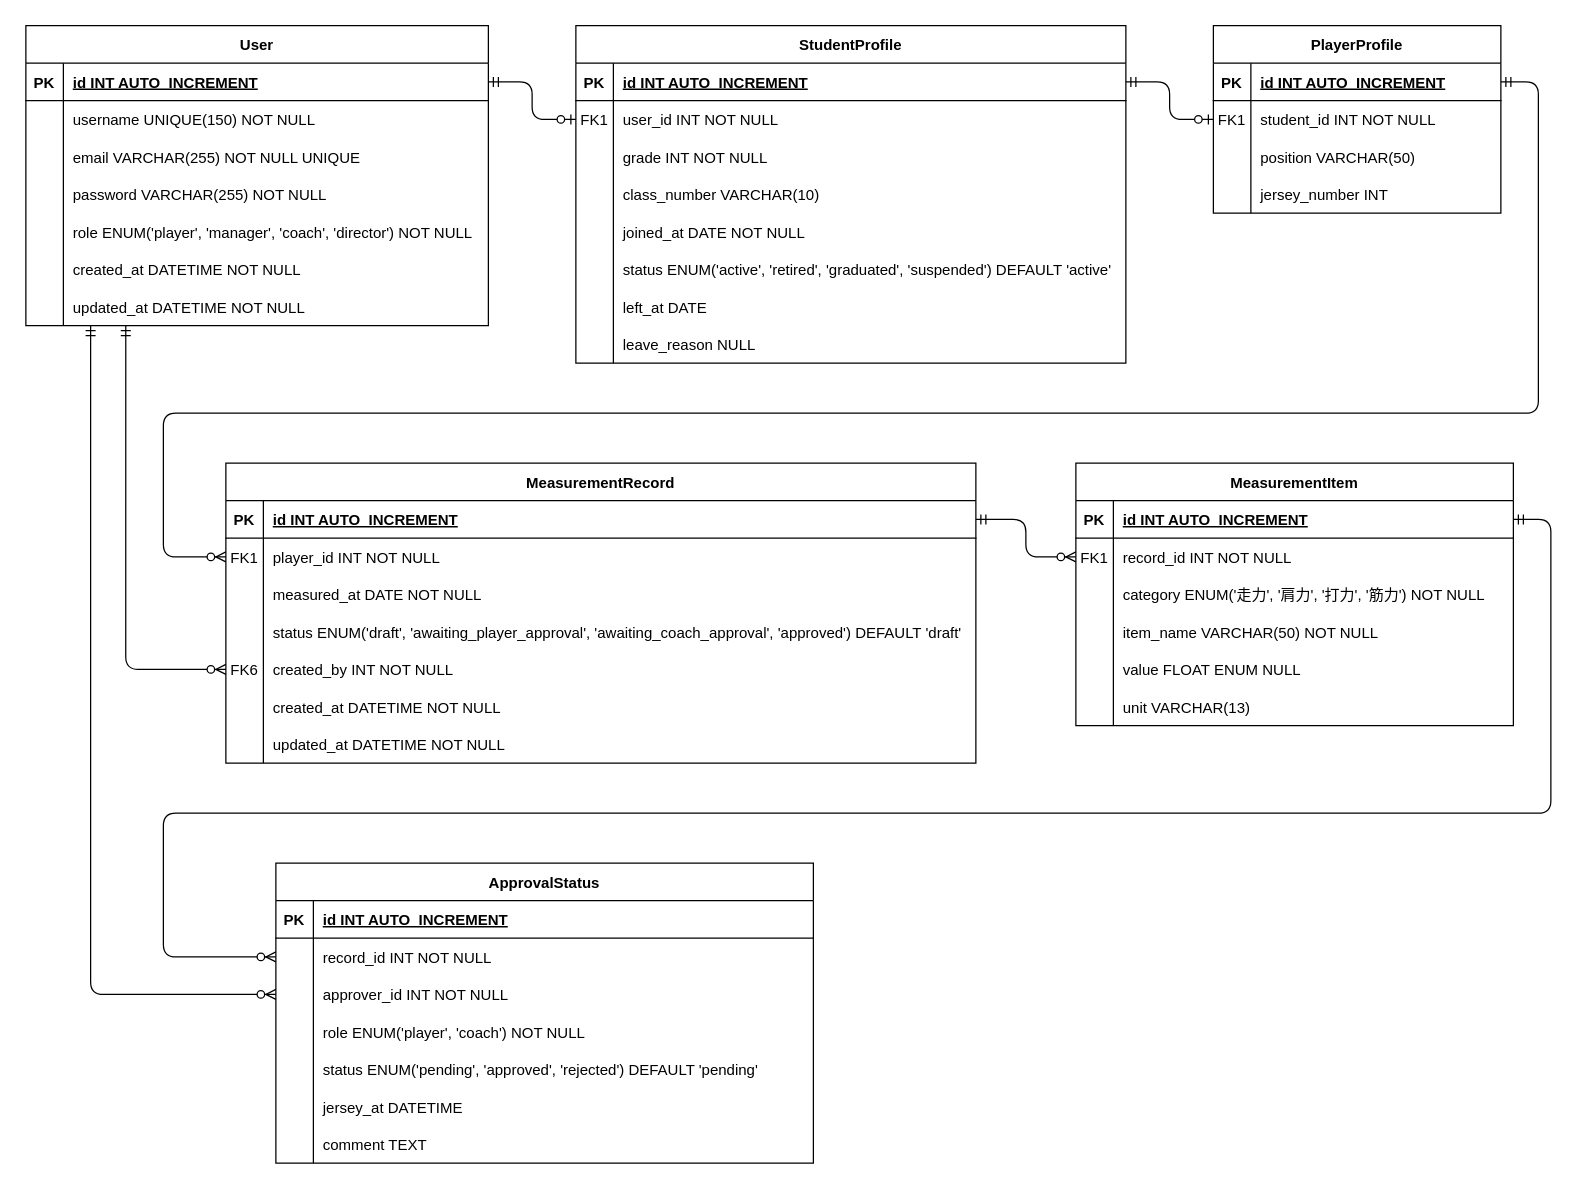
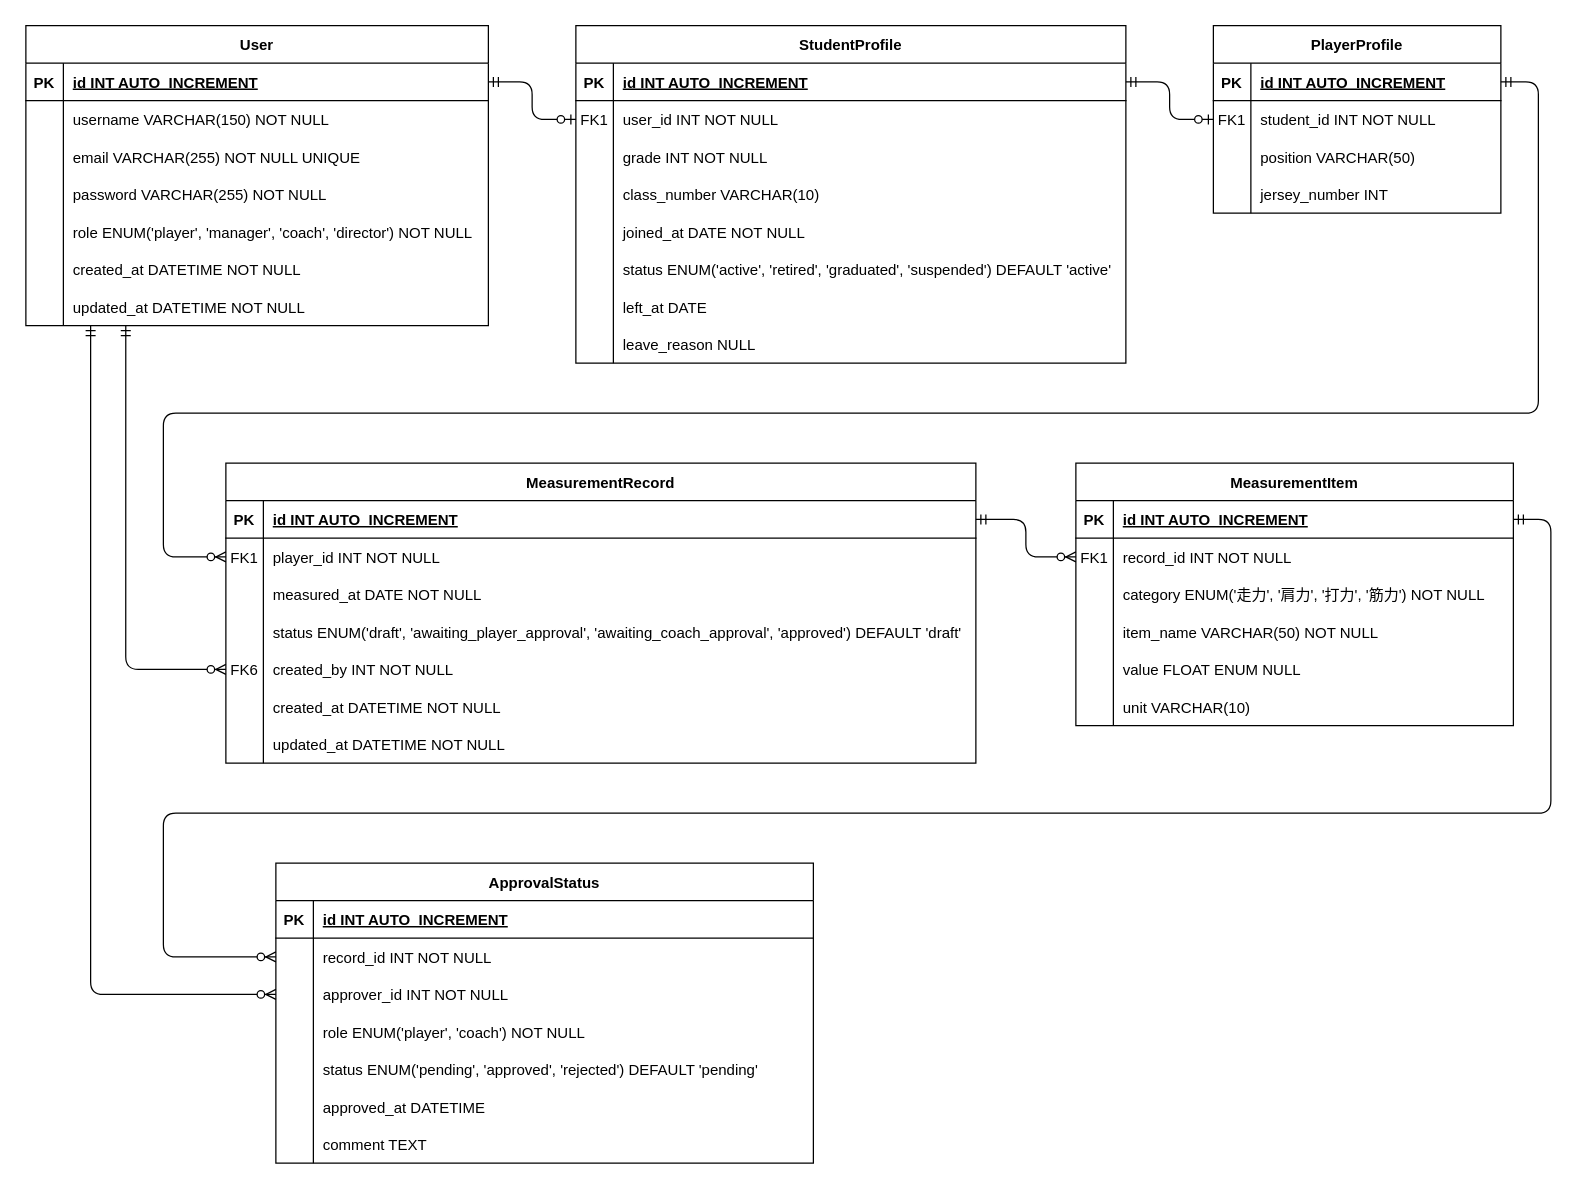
(188, 120) -> (193, 120)
(1186, 708) -> (1186, 708)
(396, 1108) -> (405, 1108)
